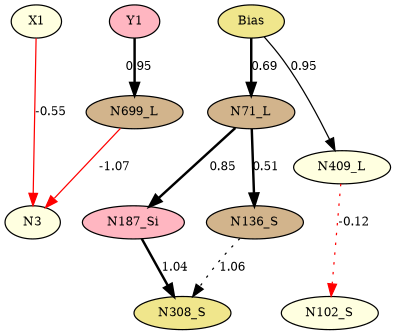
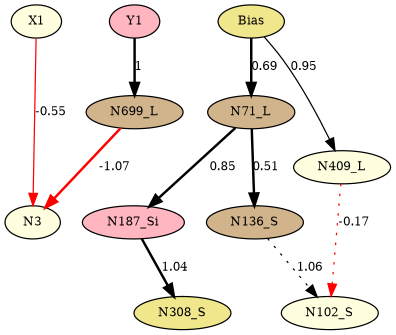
(139, 67) -> (139, 67)
(87, 163) -> (87, 163)
(354, 222) -> (354, 222)
(219, 261) -> (288, 263)
